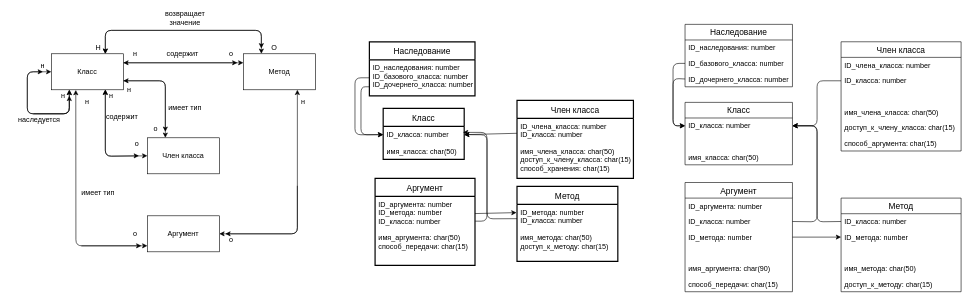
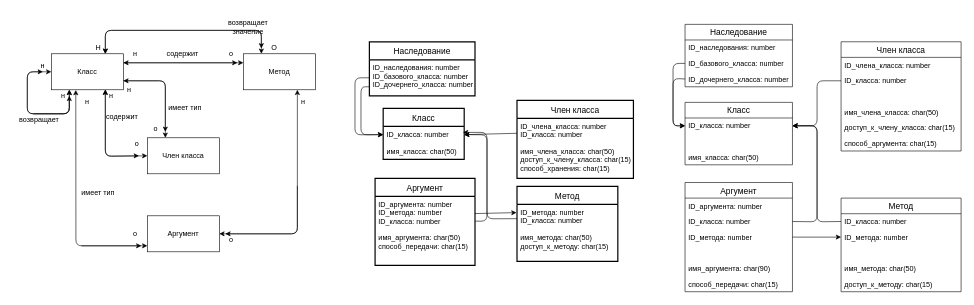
(185, 18) -> (248, 27)
(39, 120) -> (39, 120)
